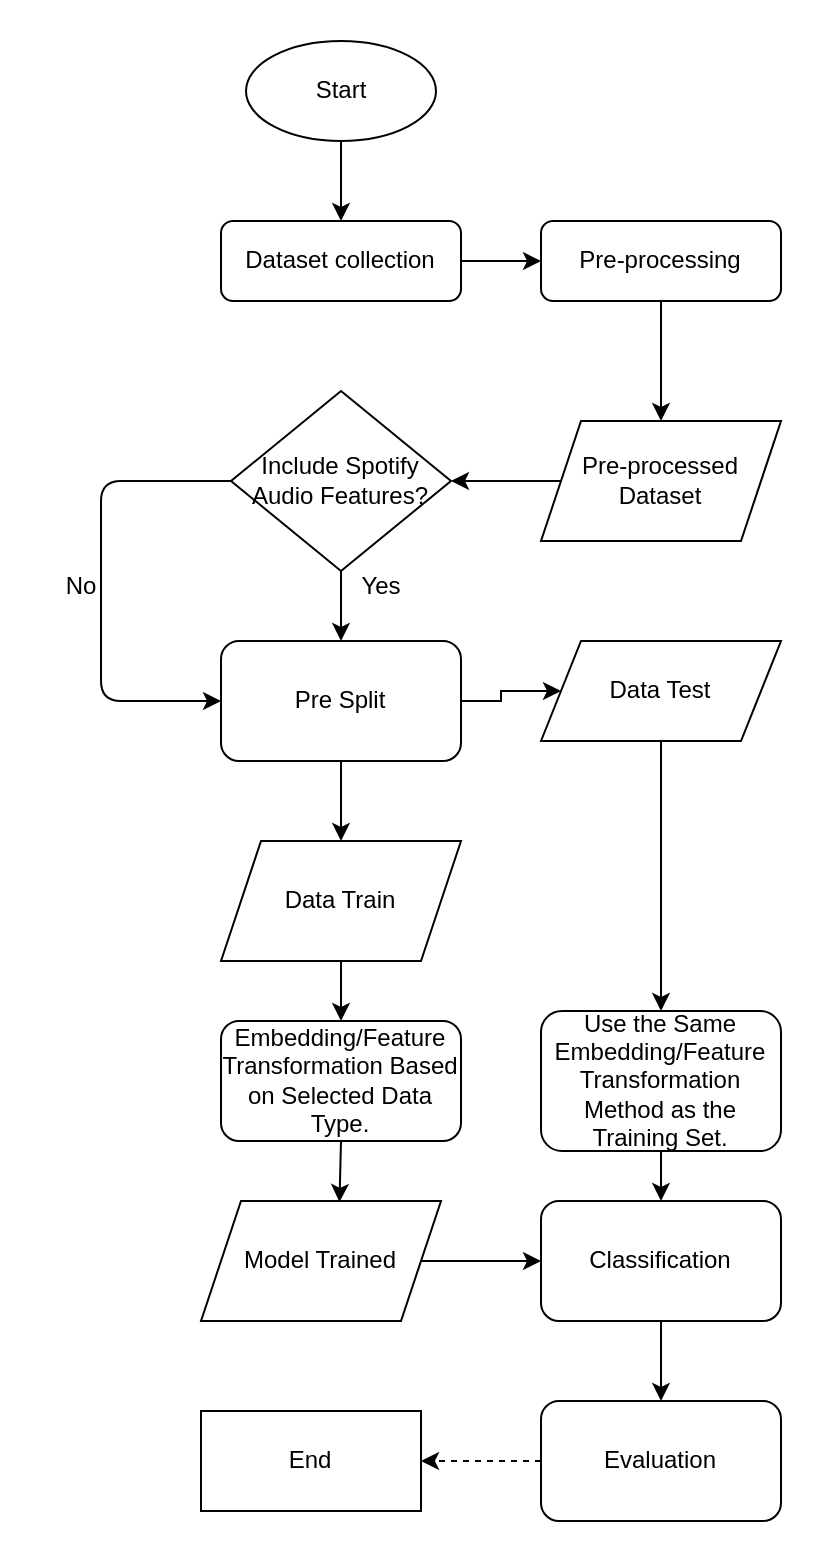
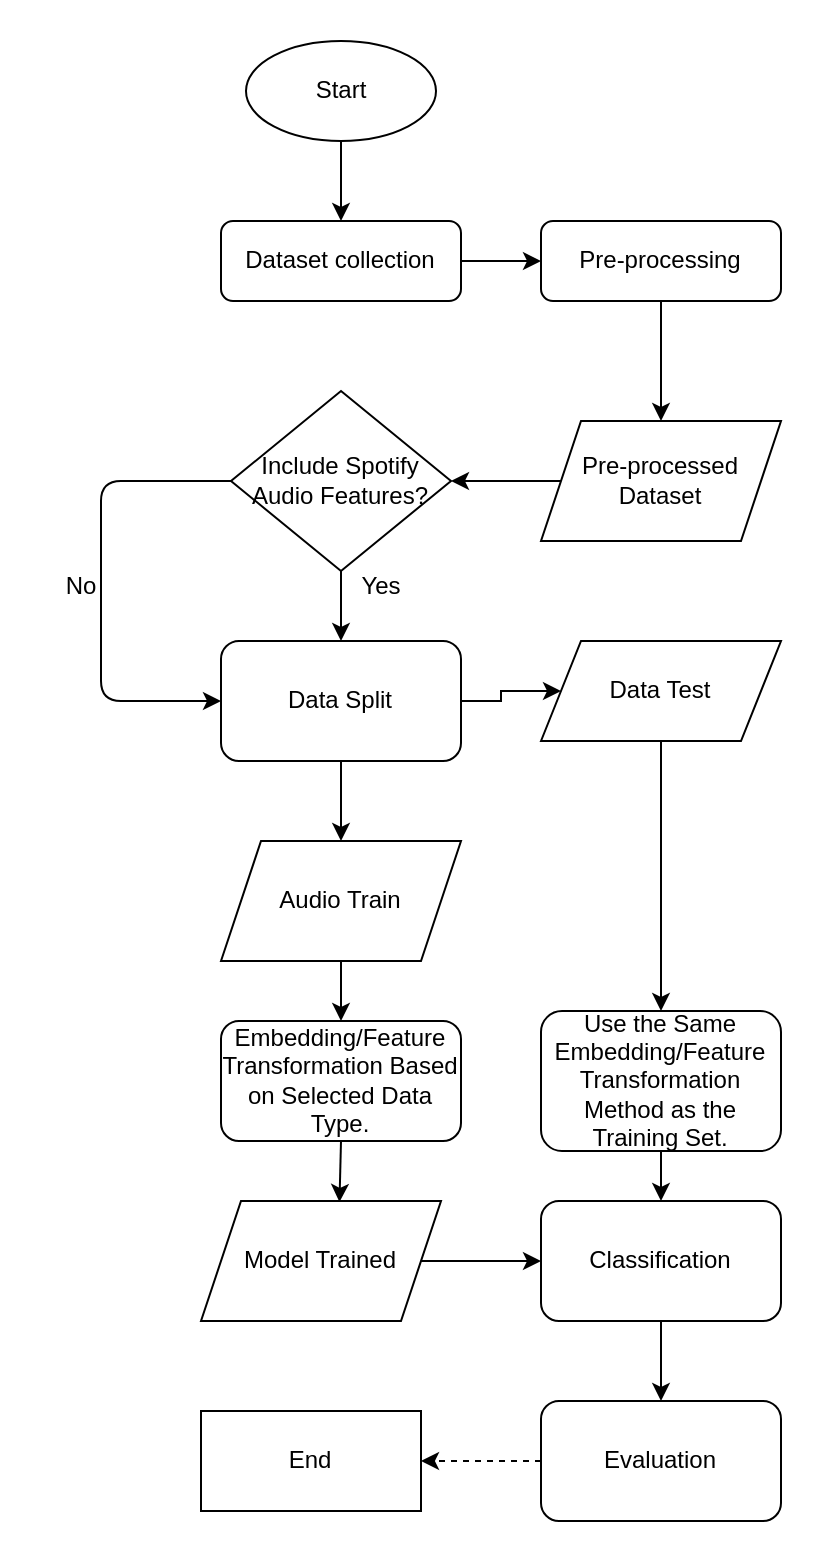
(341, 701) -> (341, 701)
(341, 901) -> (341, 901)
